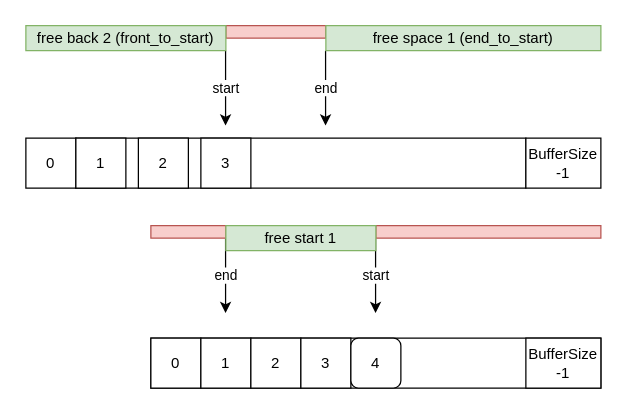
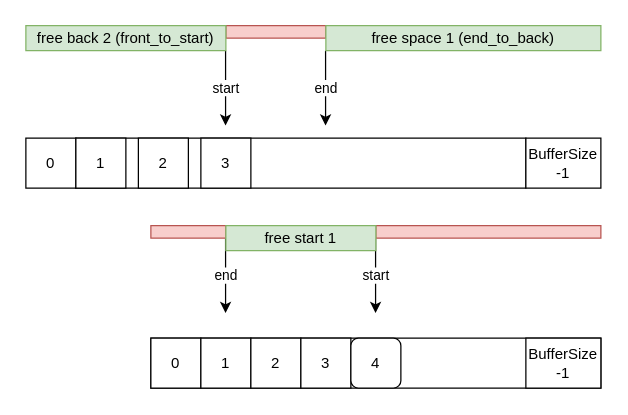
(463, 38) -> (463, 38)
